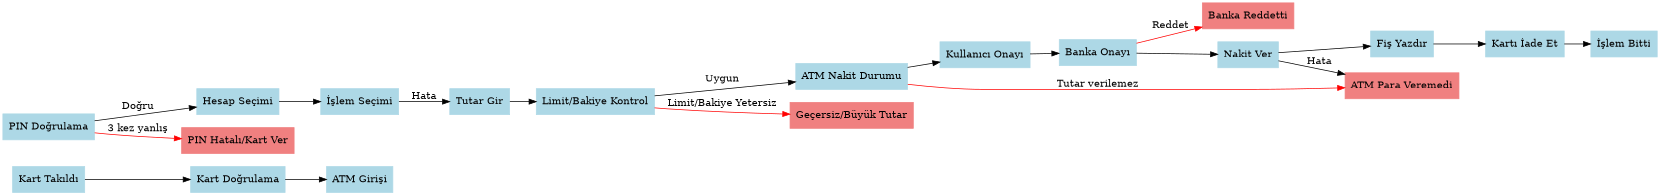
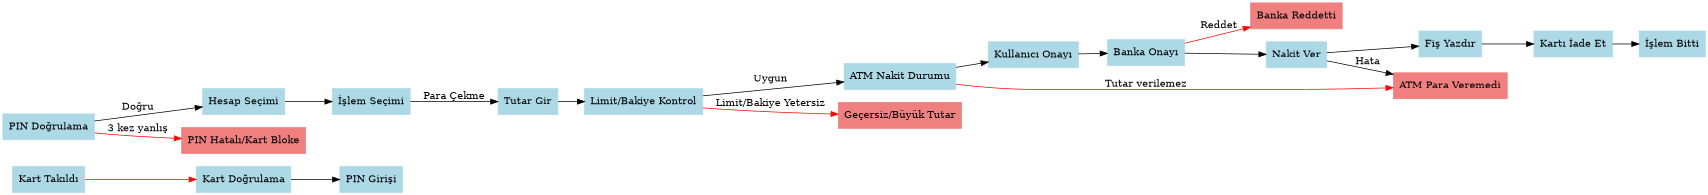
(424, 96) -> (454, 96)
(238, 141) -> (244, 141)
(134, 179) -> (137, 179)
(360, 179) -> (371, 179)
